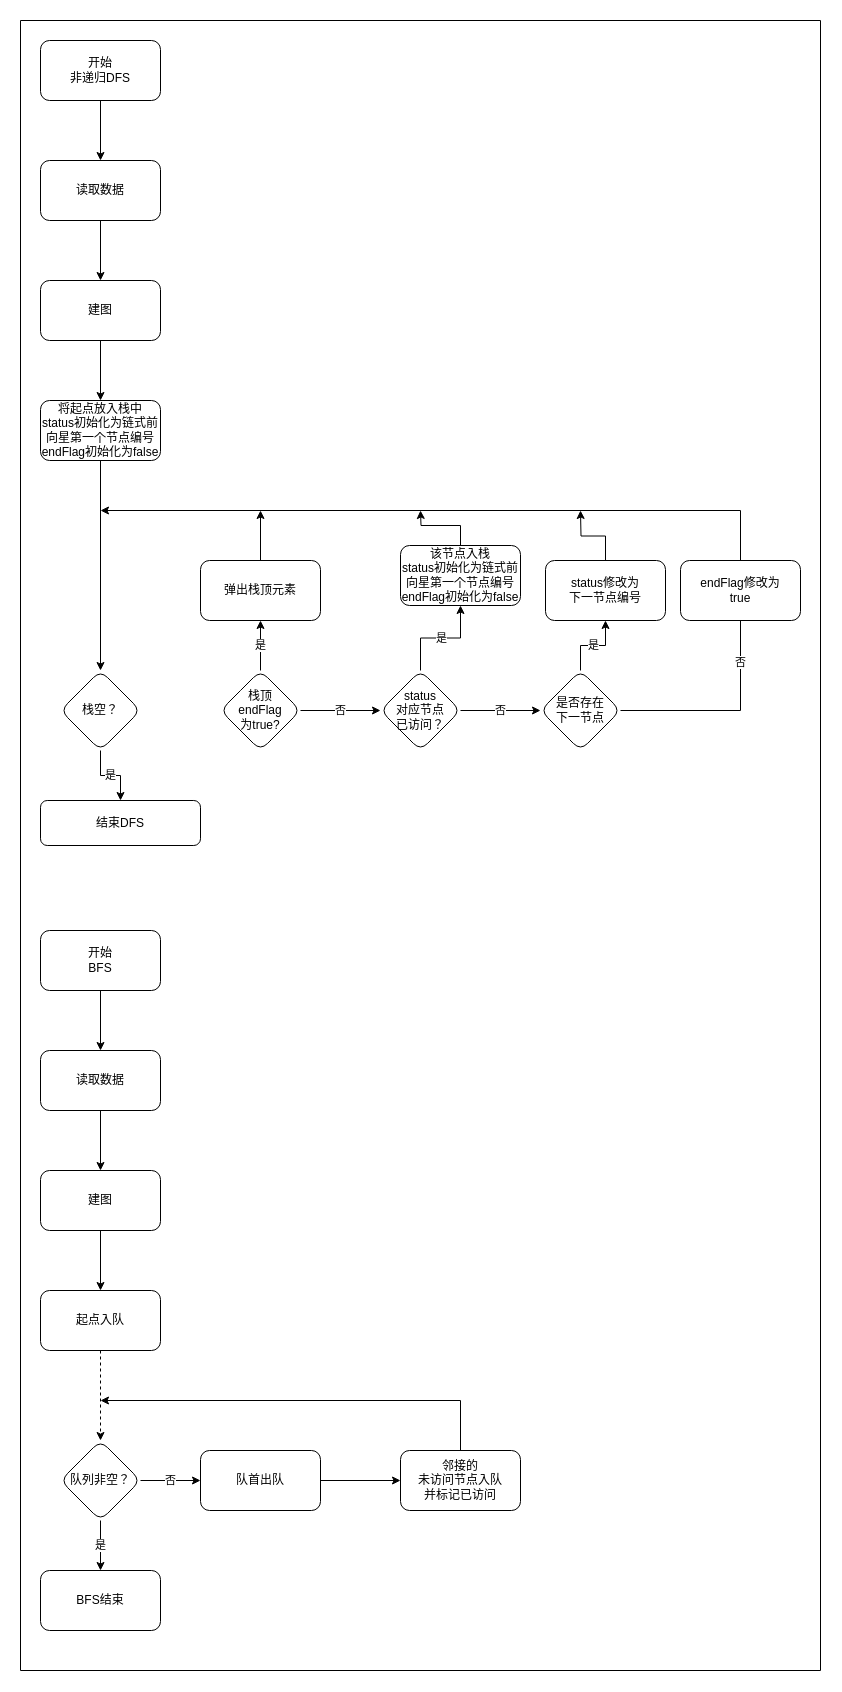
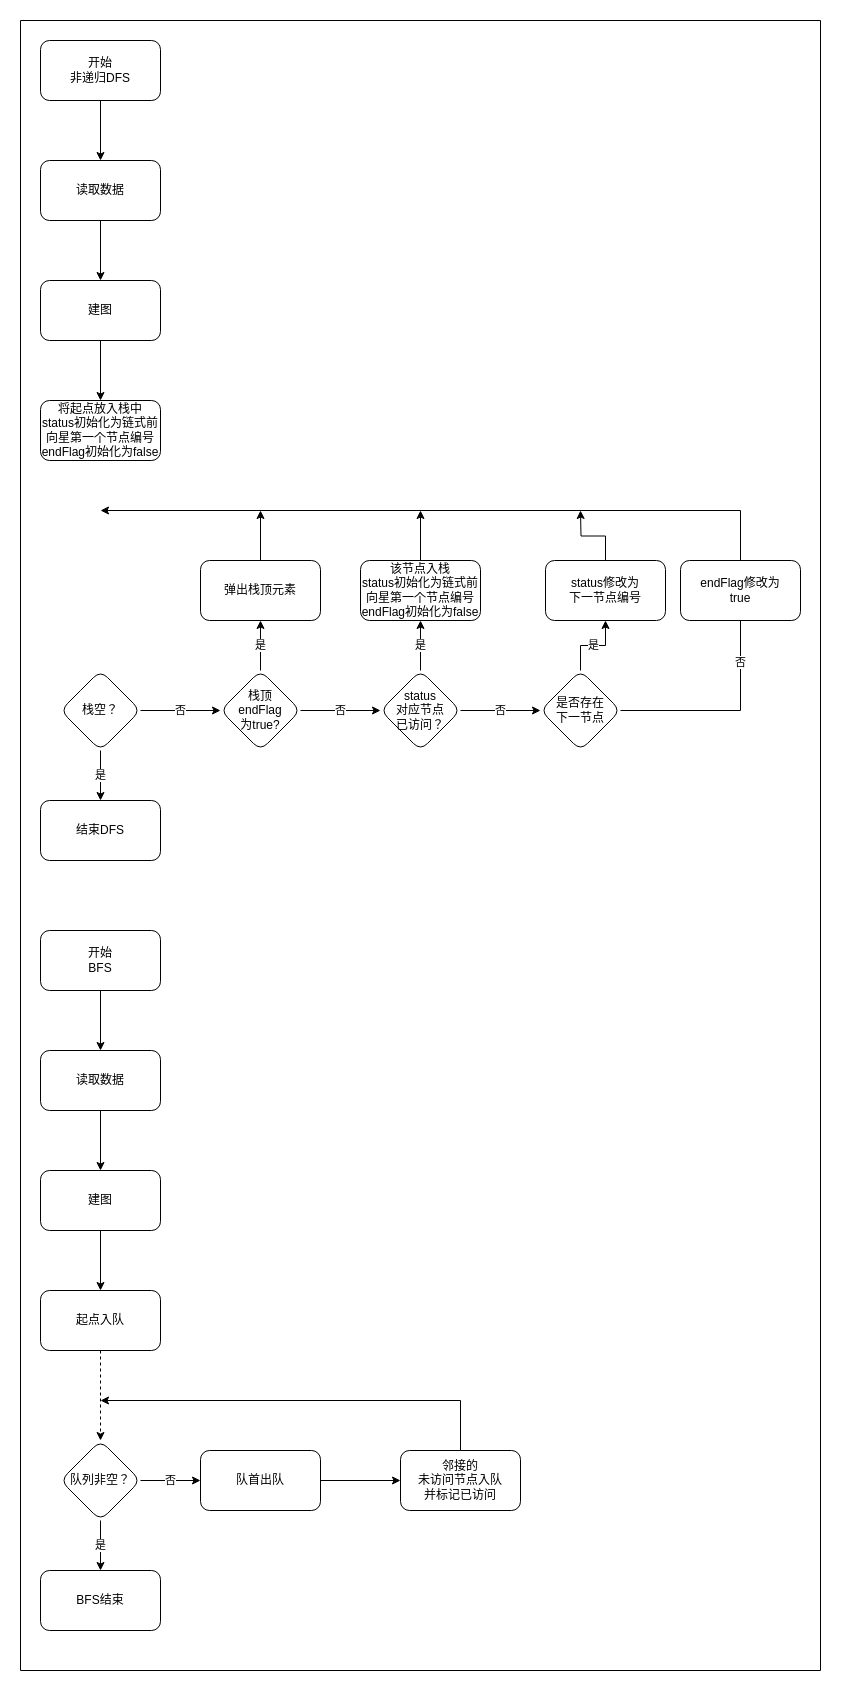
(101, 562) -> none
(461, 576) -> (421, 591)
none -> (177, 711)
(121, 823) -> (101, 831)
